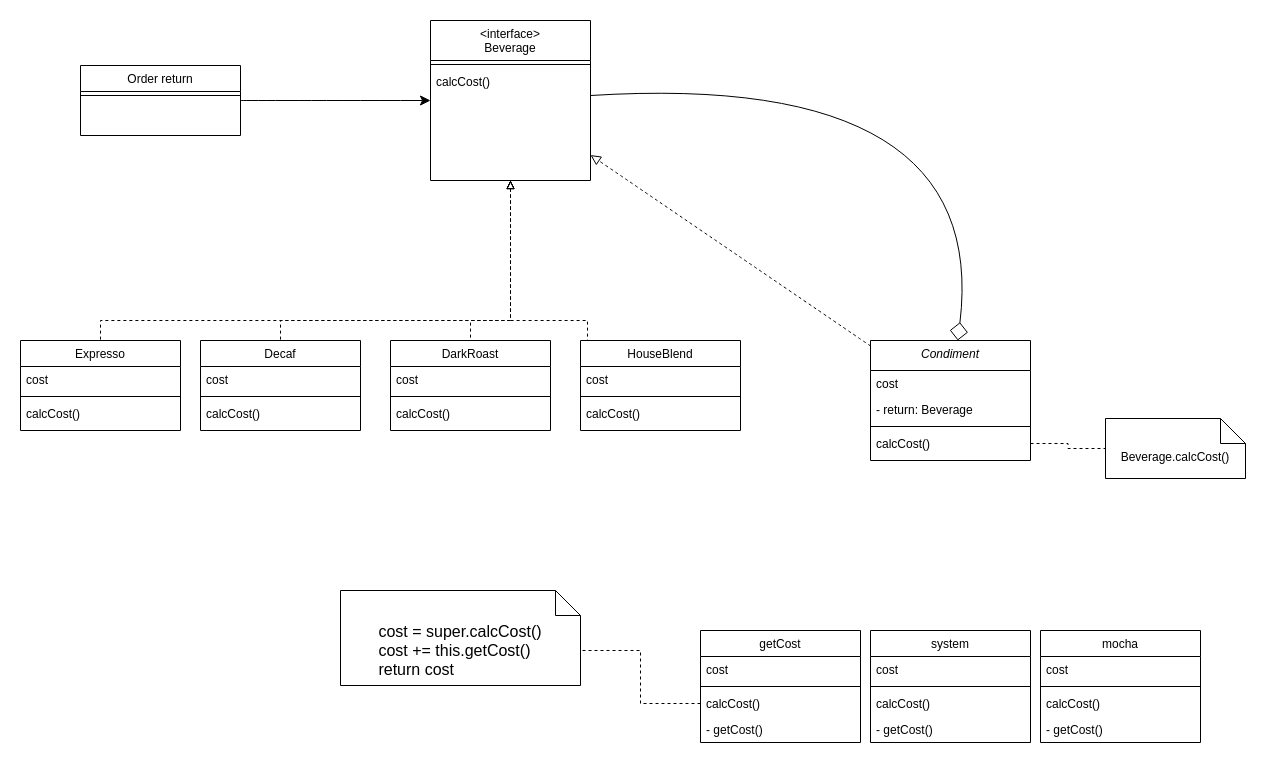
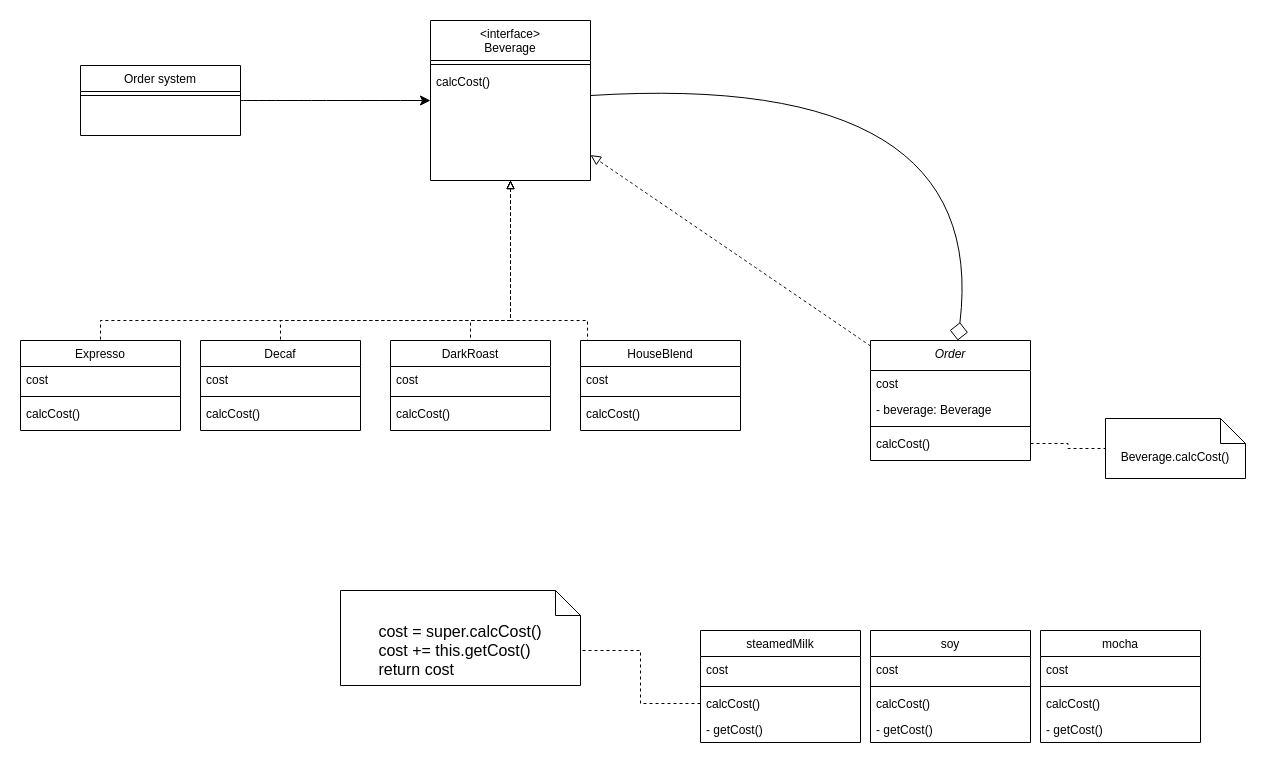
(160, 79) -> (160, 79)
(950, 354) -> (950, 354)
(932, 410) -> (939, 410)
(780, 644) -> (780, 644)
(950, 644) -> (950, 644)
